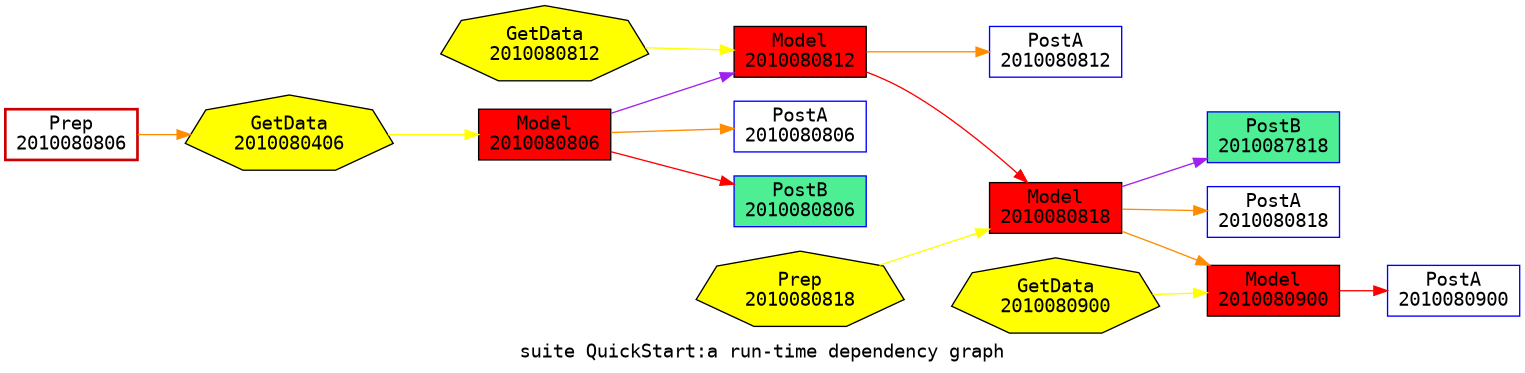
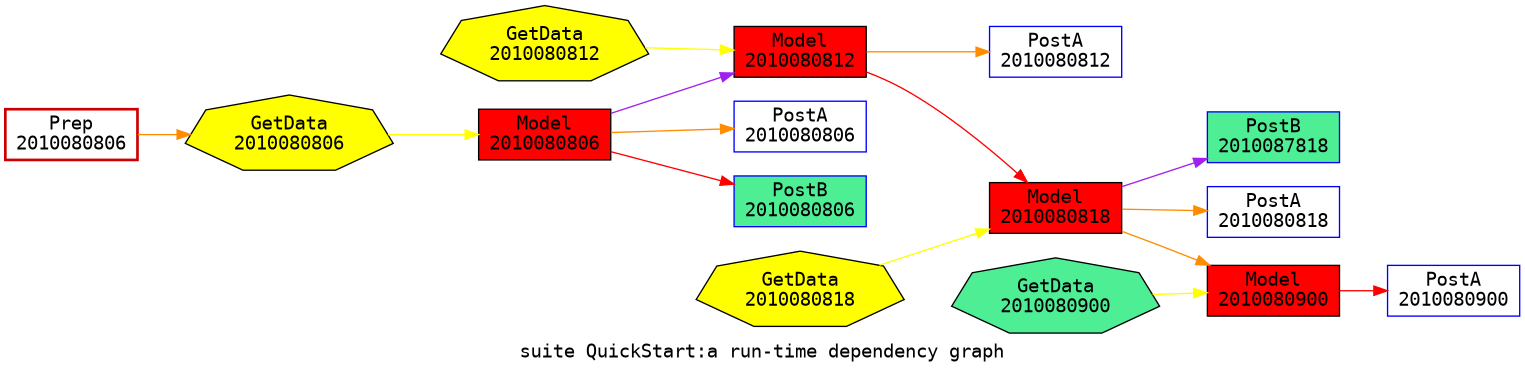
(289, 135) -> (289, 135)
(800, 291) -> (800, 291)
(1056, 297) -> (1056, 297)
